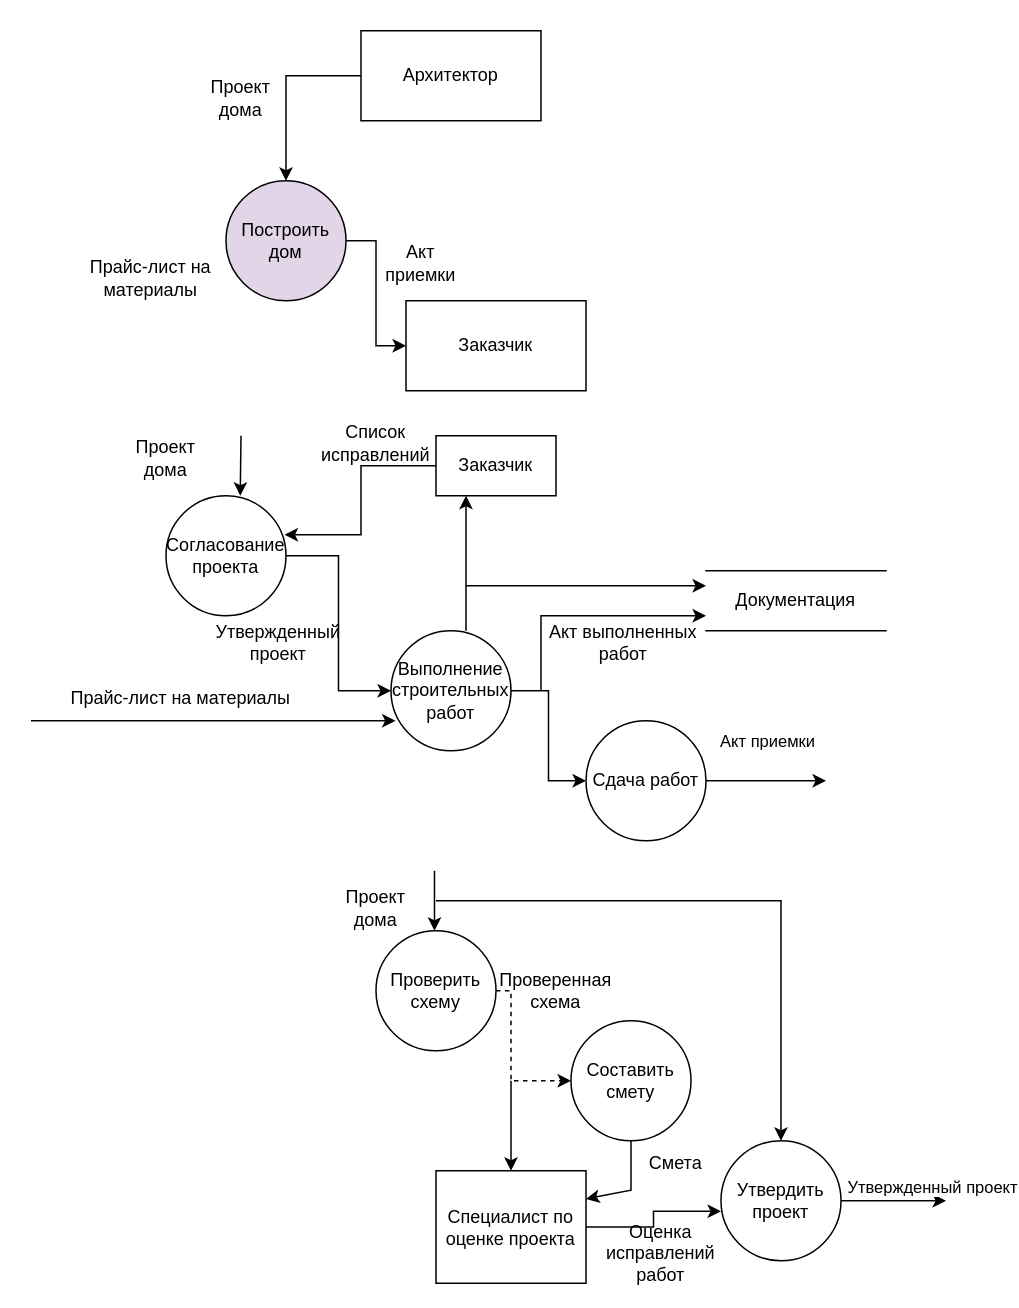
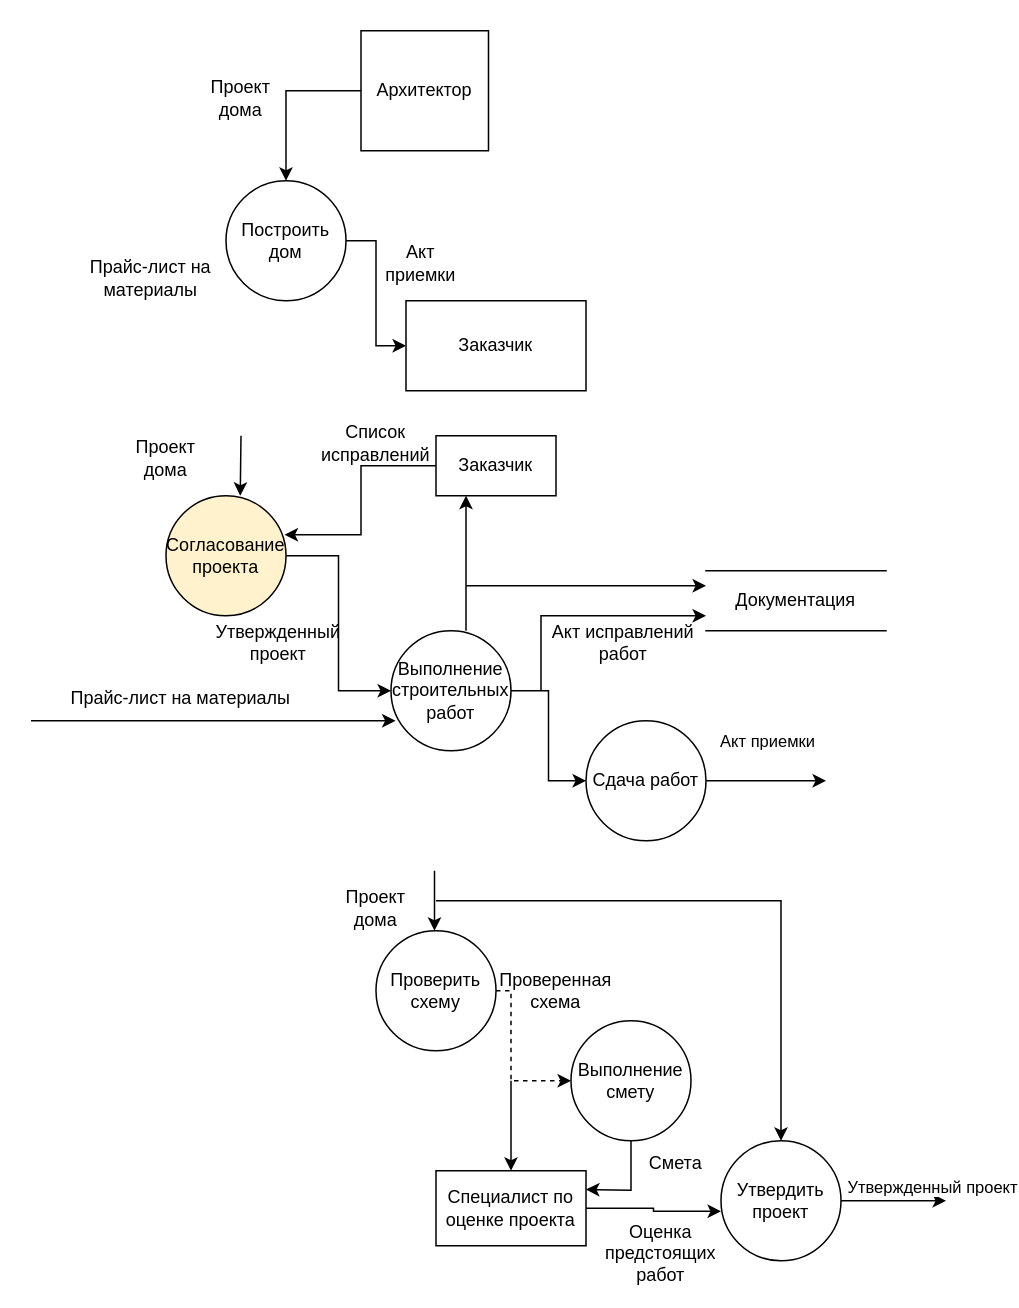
(451, 76) -> (425, 91)
(286, 241) -> (286, 241)
(226, 556) -> (226, 556)
(623, 643) -> (623, 643)
(631, 1081) -> (631, 1081)
(511, 1227) -> (511, 1208)
(661, 1253) -> (661, 1253)
